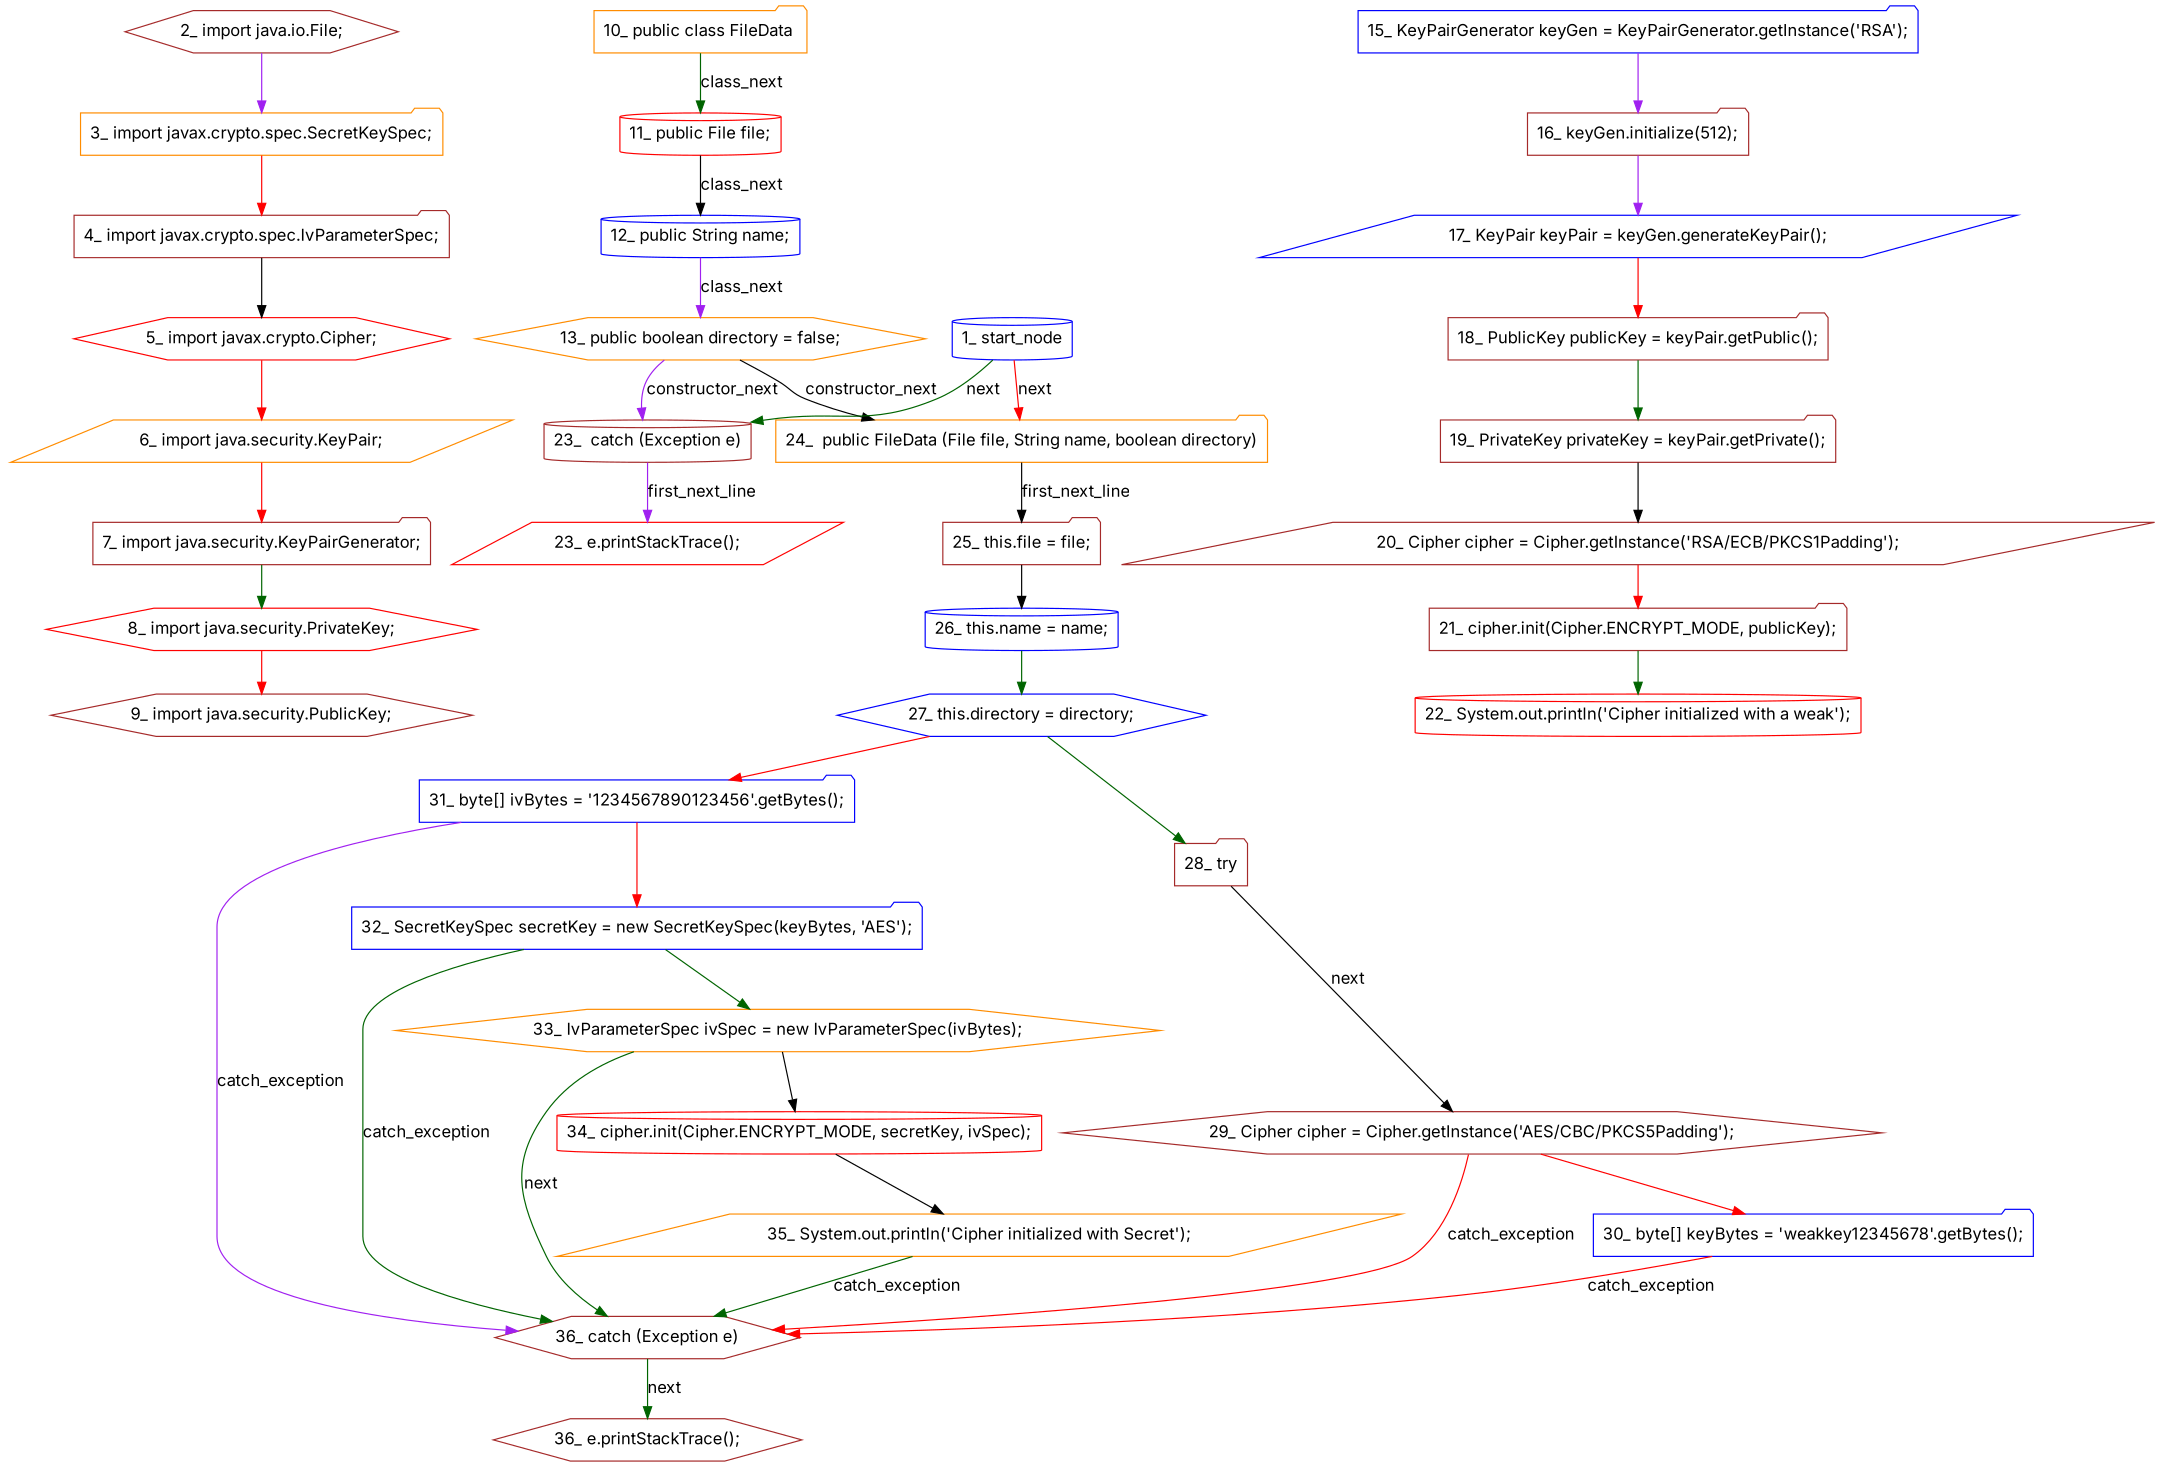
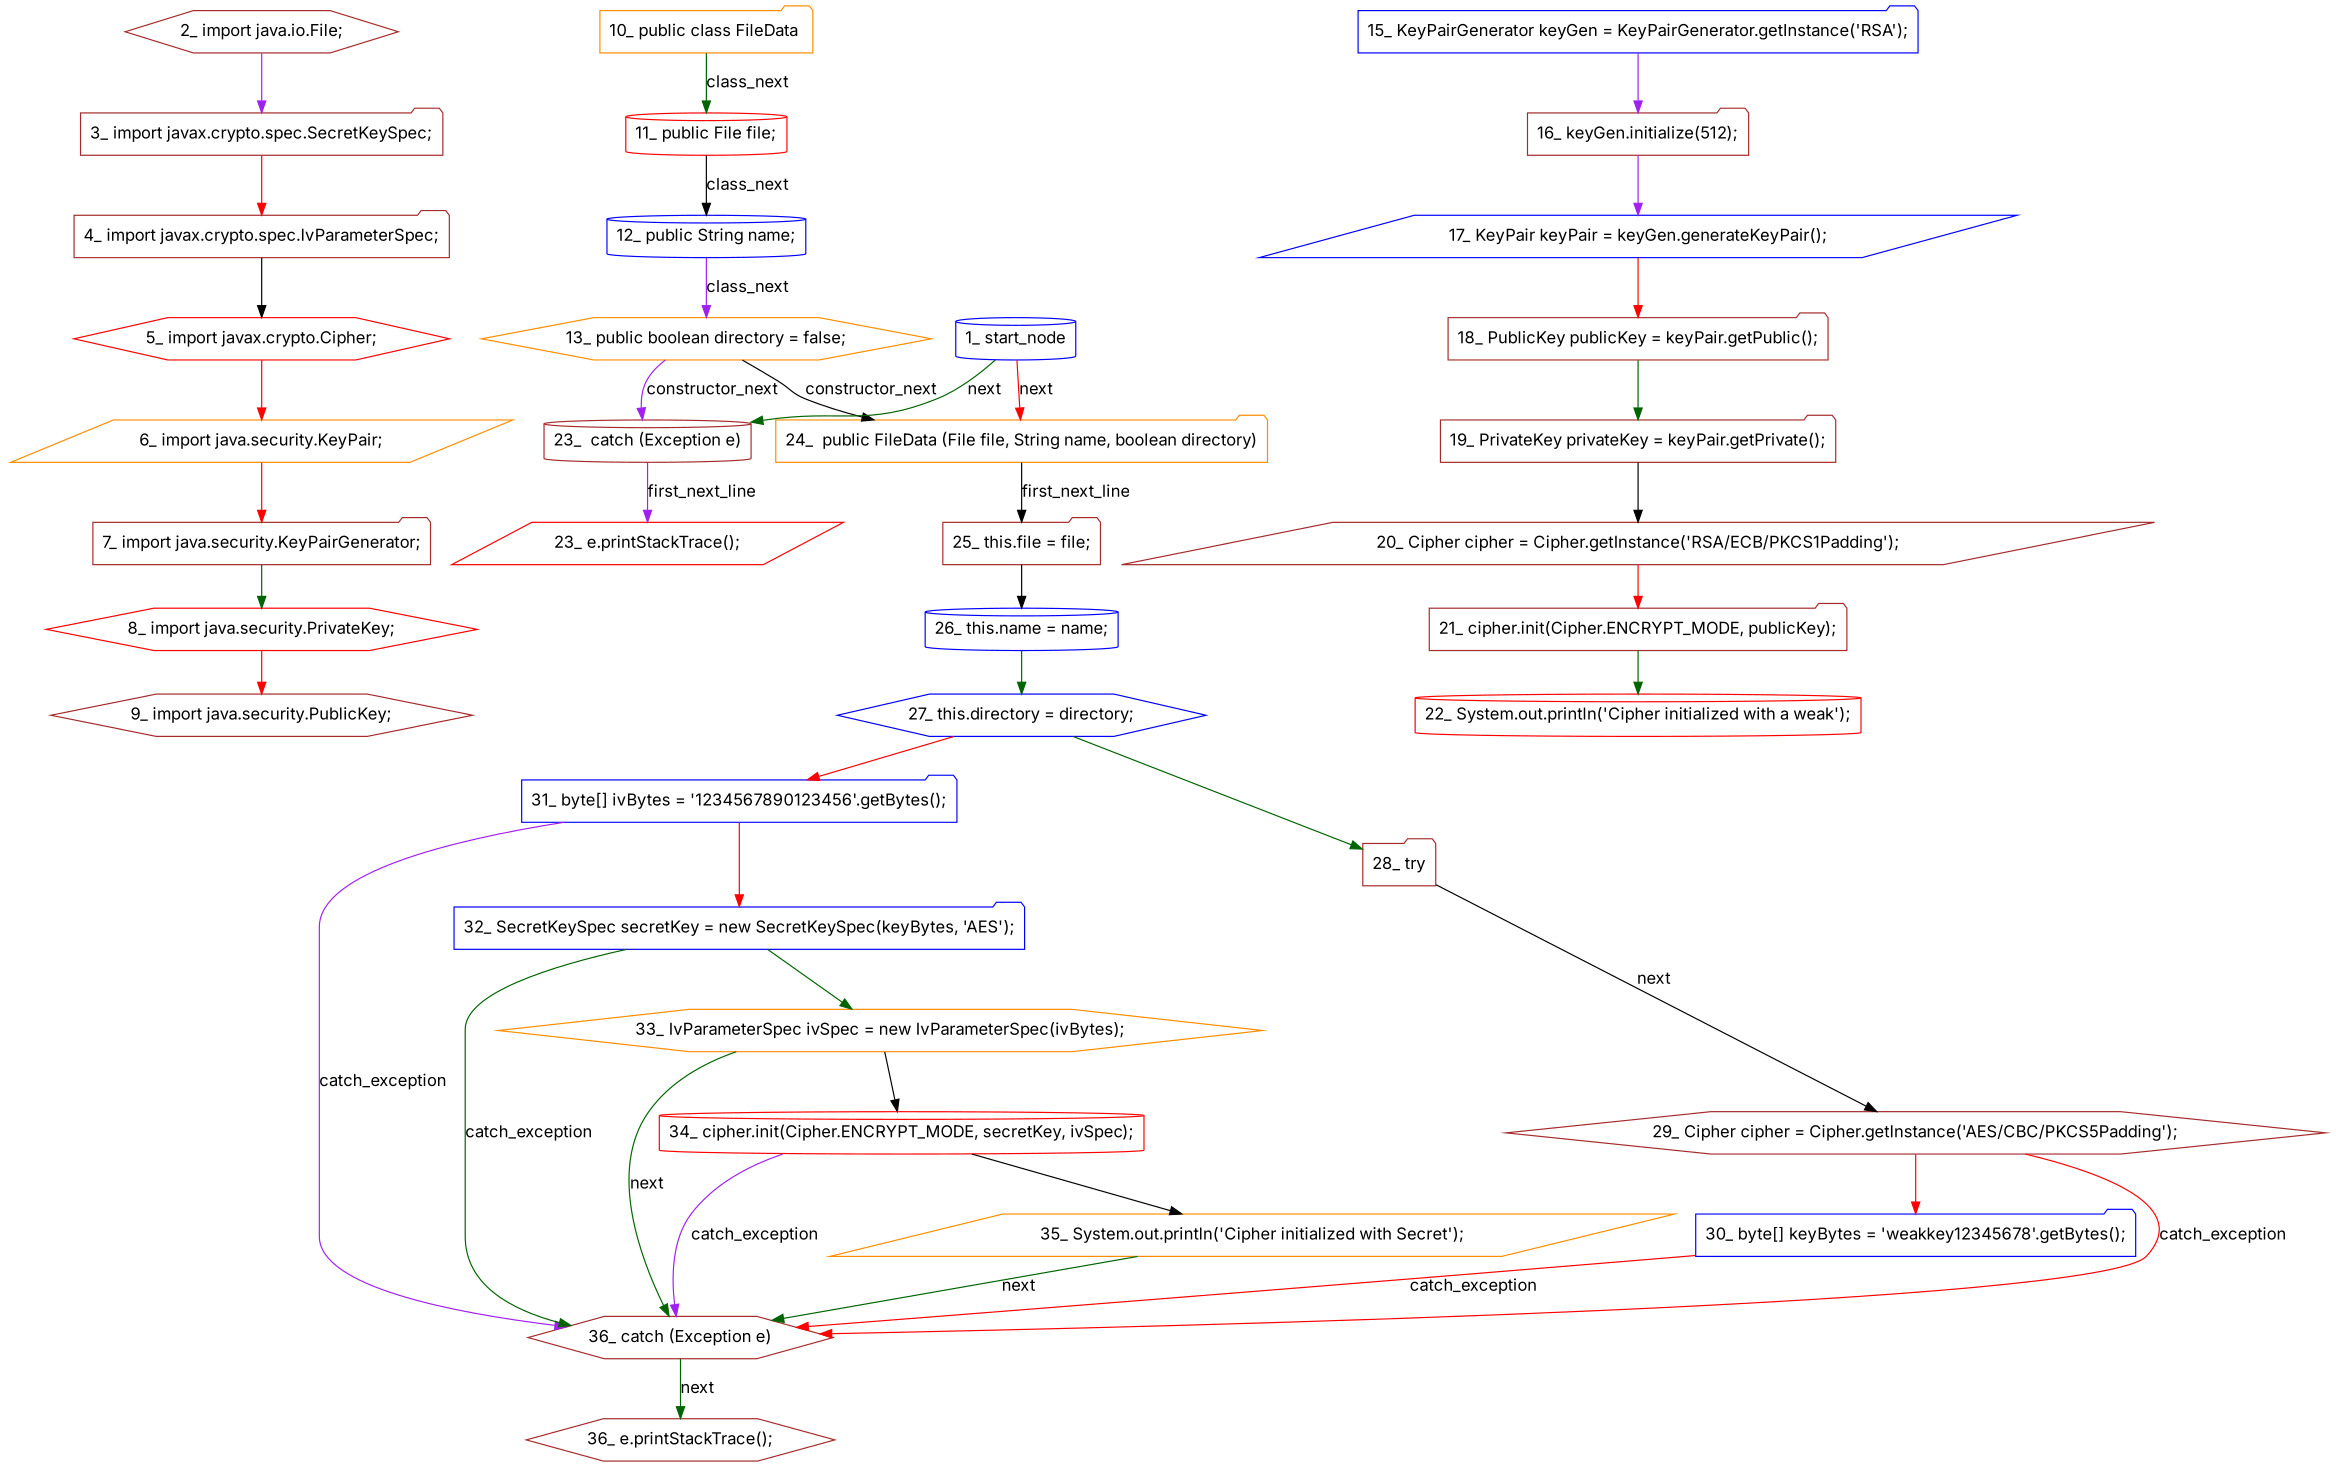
(262, 134) -> (262, 134)
none -> (697, 1208)
(898, 1286) -> (1019, 1286)
